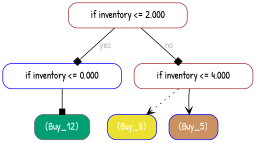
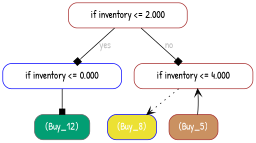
(189, 98) -> (198, 105)
(194, 127) -> (194, 127)
